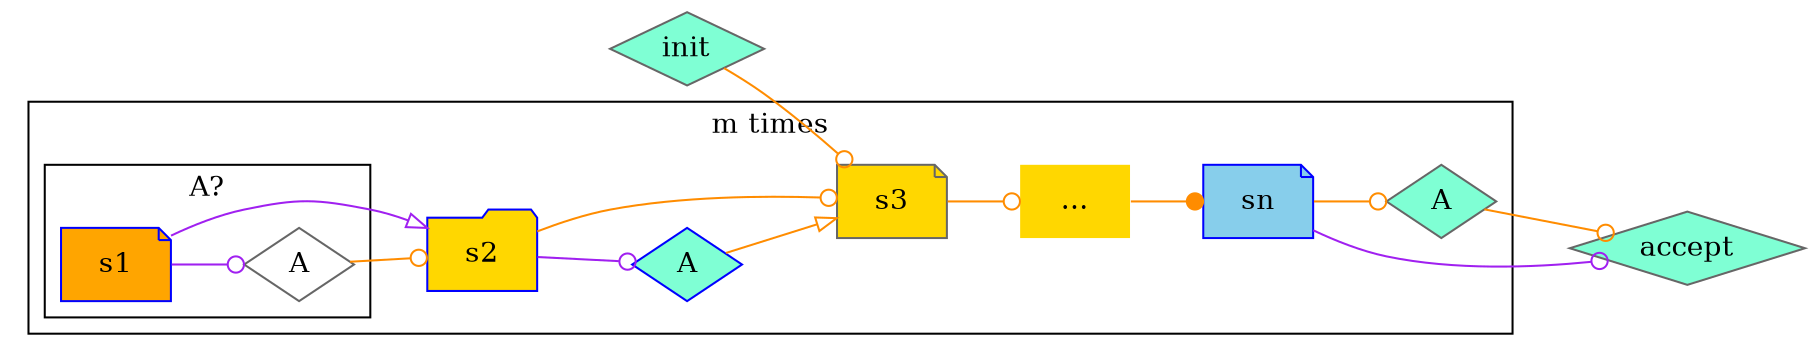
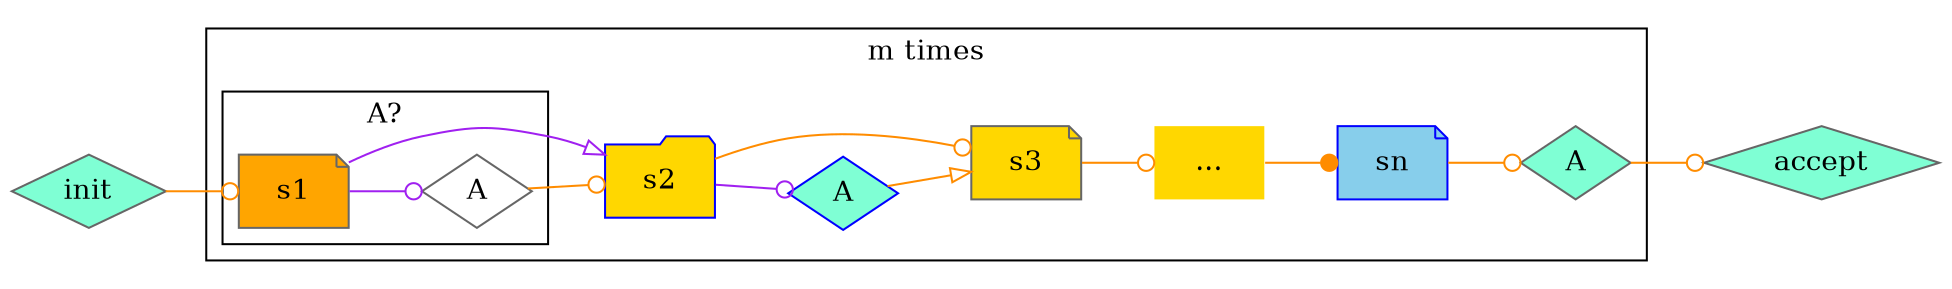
(791, 115) -> (194, 191)
(116, 265) -> (294, 191)
(1450, 265) -> none
